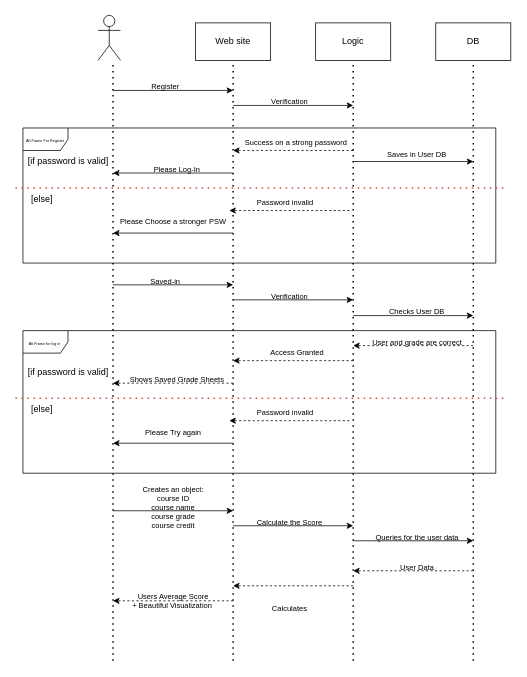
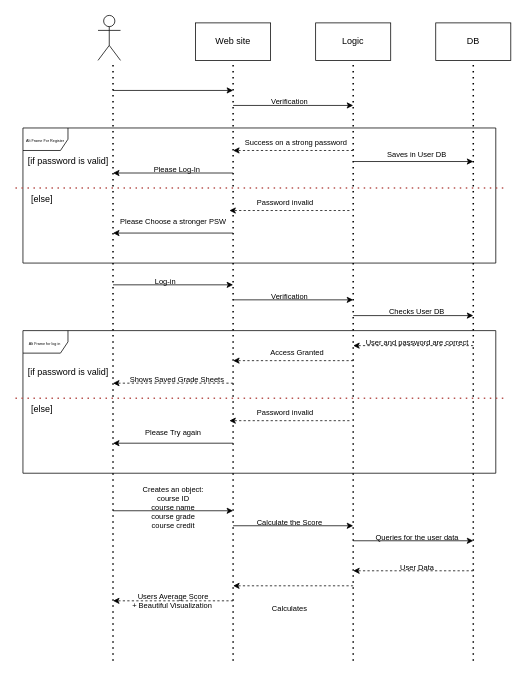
(165, 87) -> none
(165, 281) -> (165, 281)
(417, 342) -> (417, 342)
